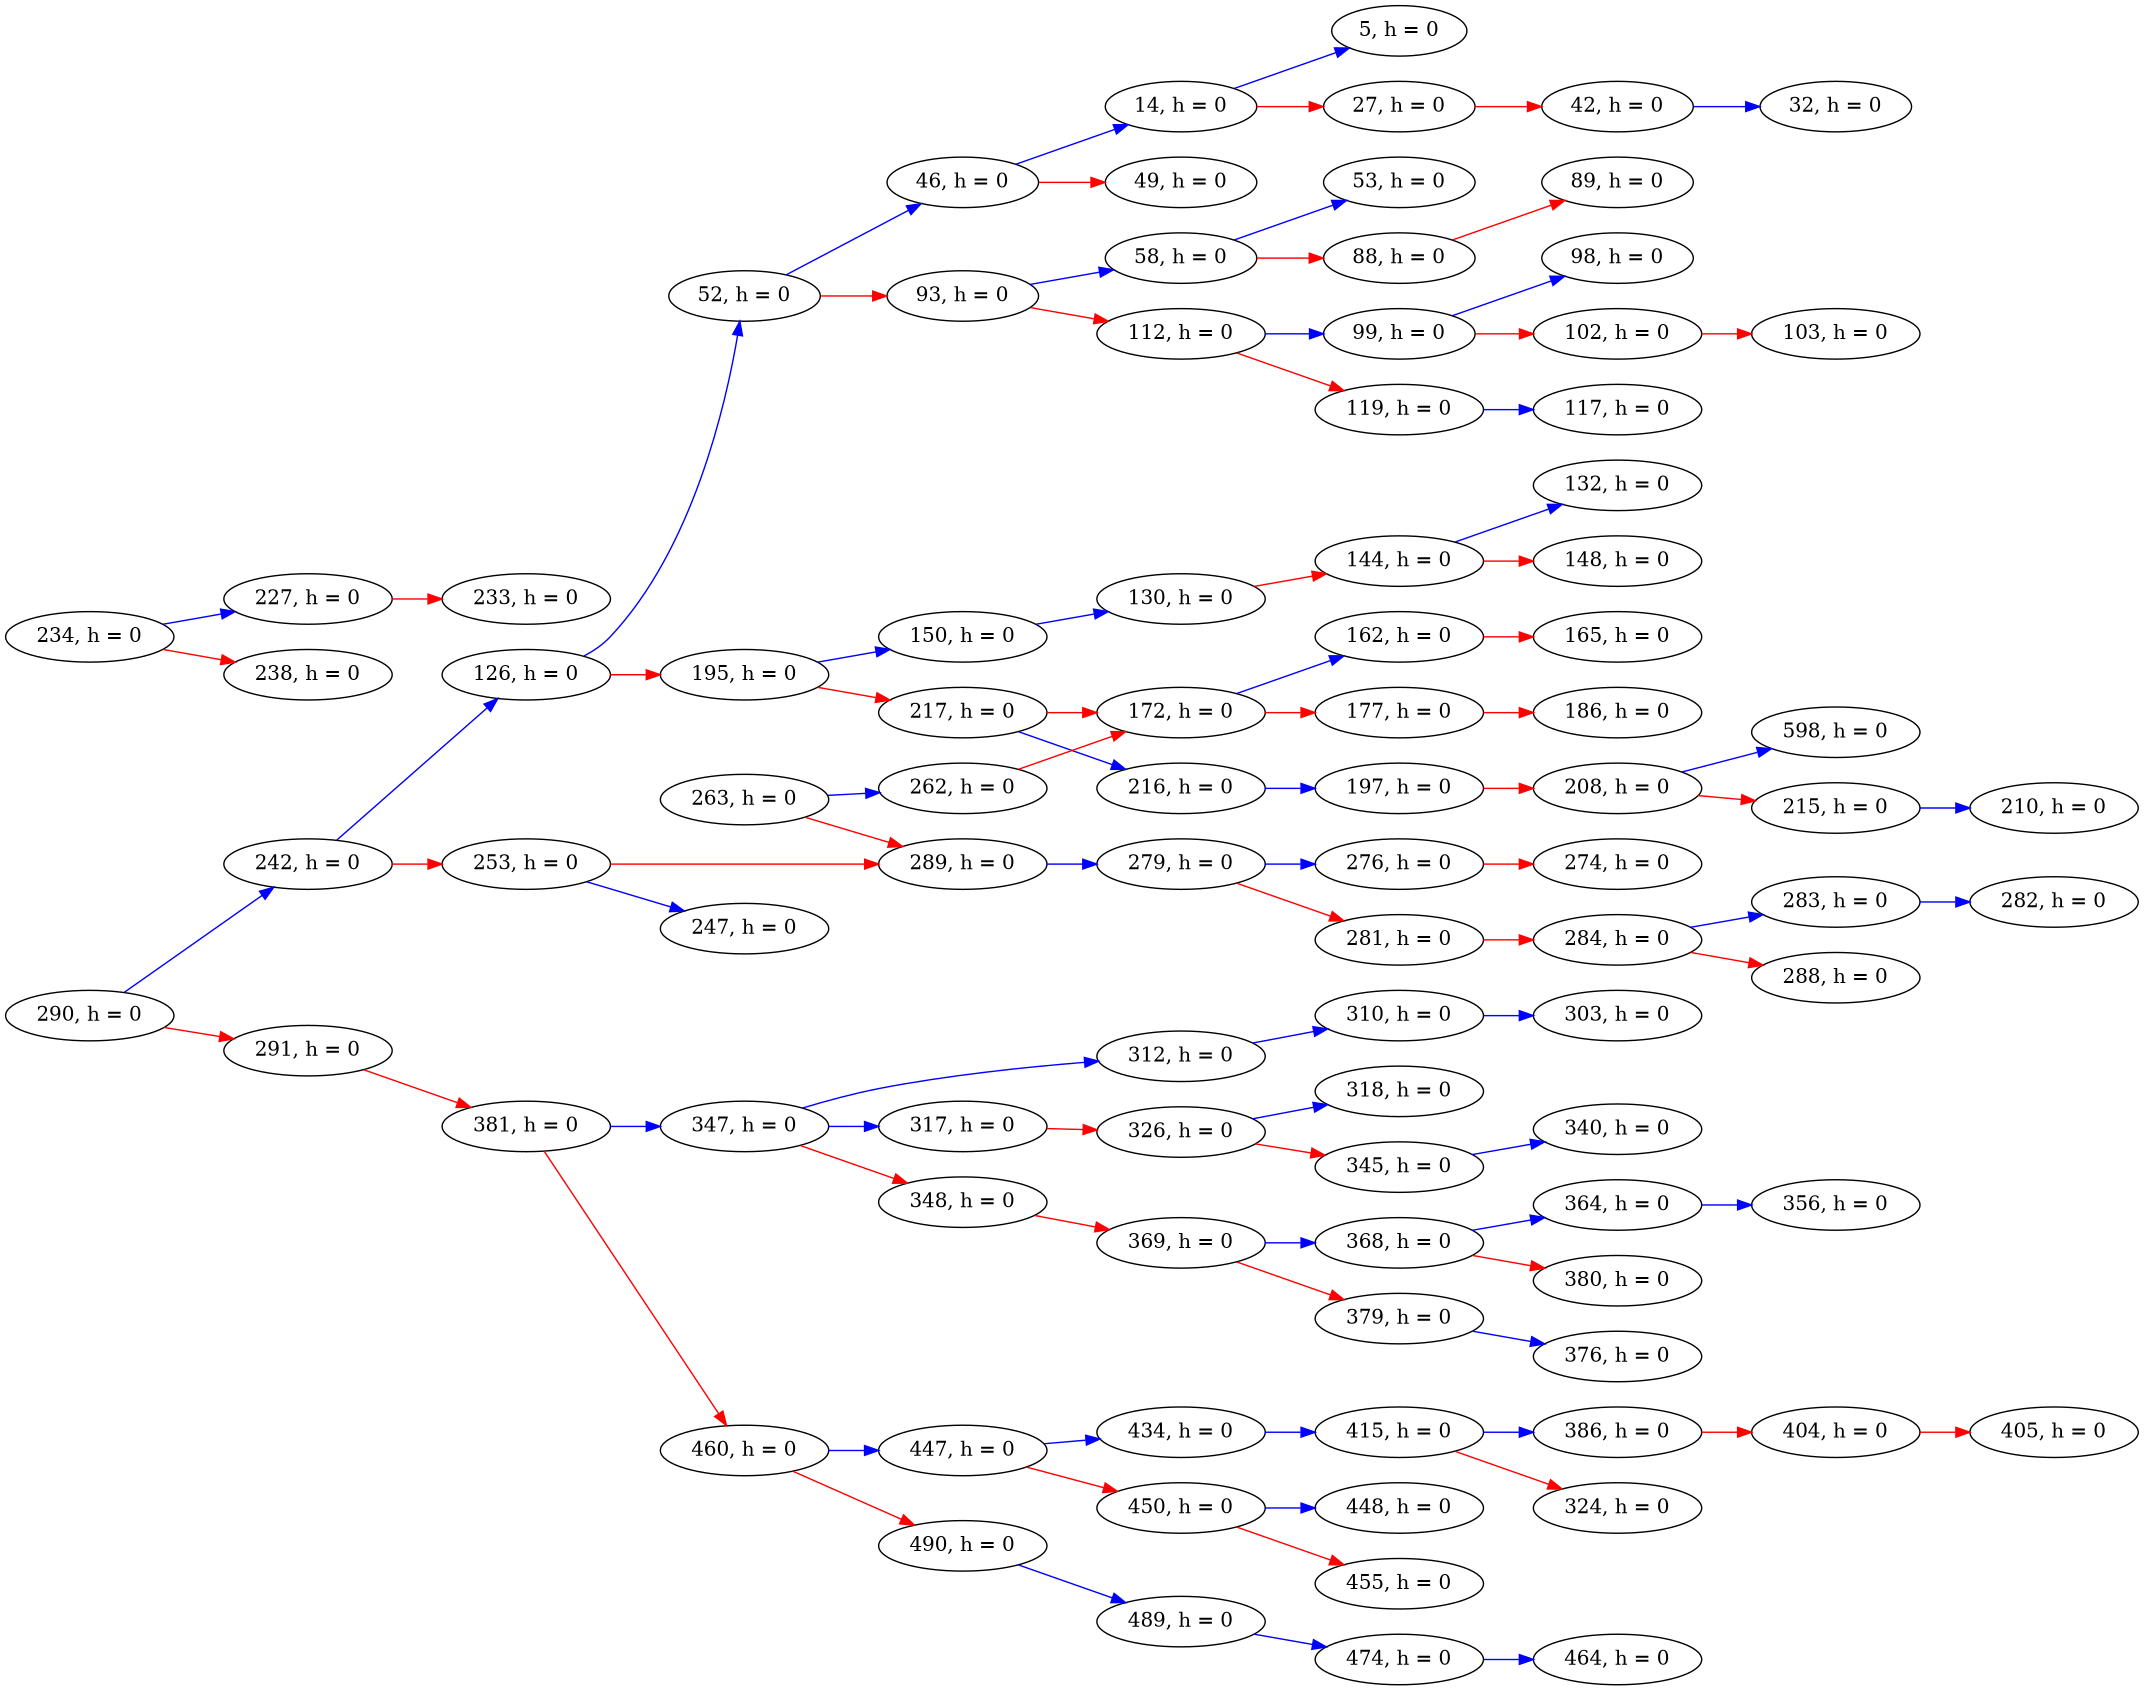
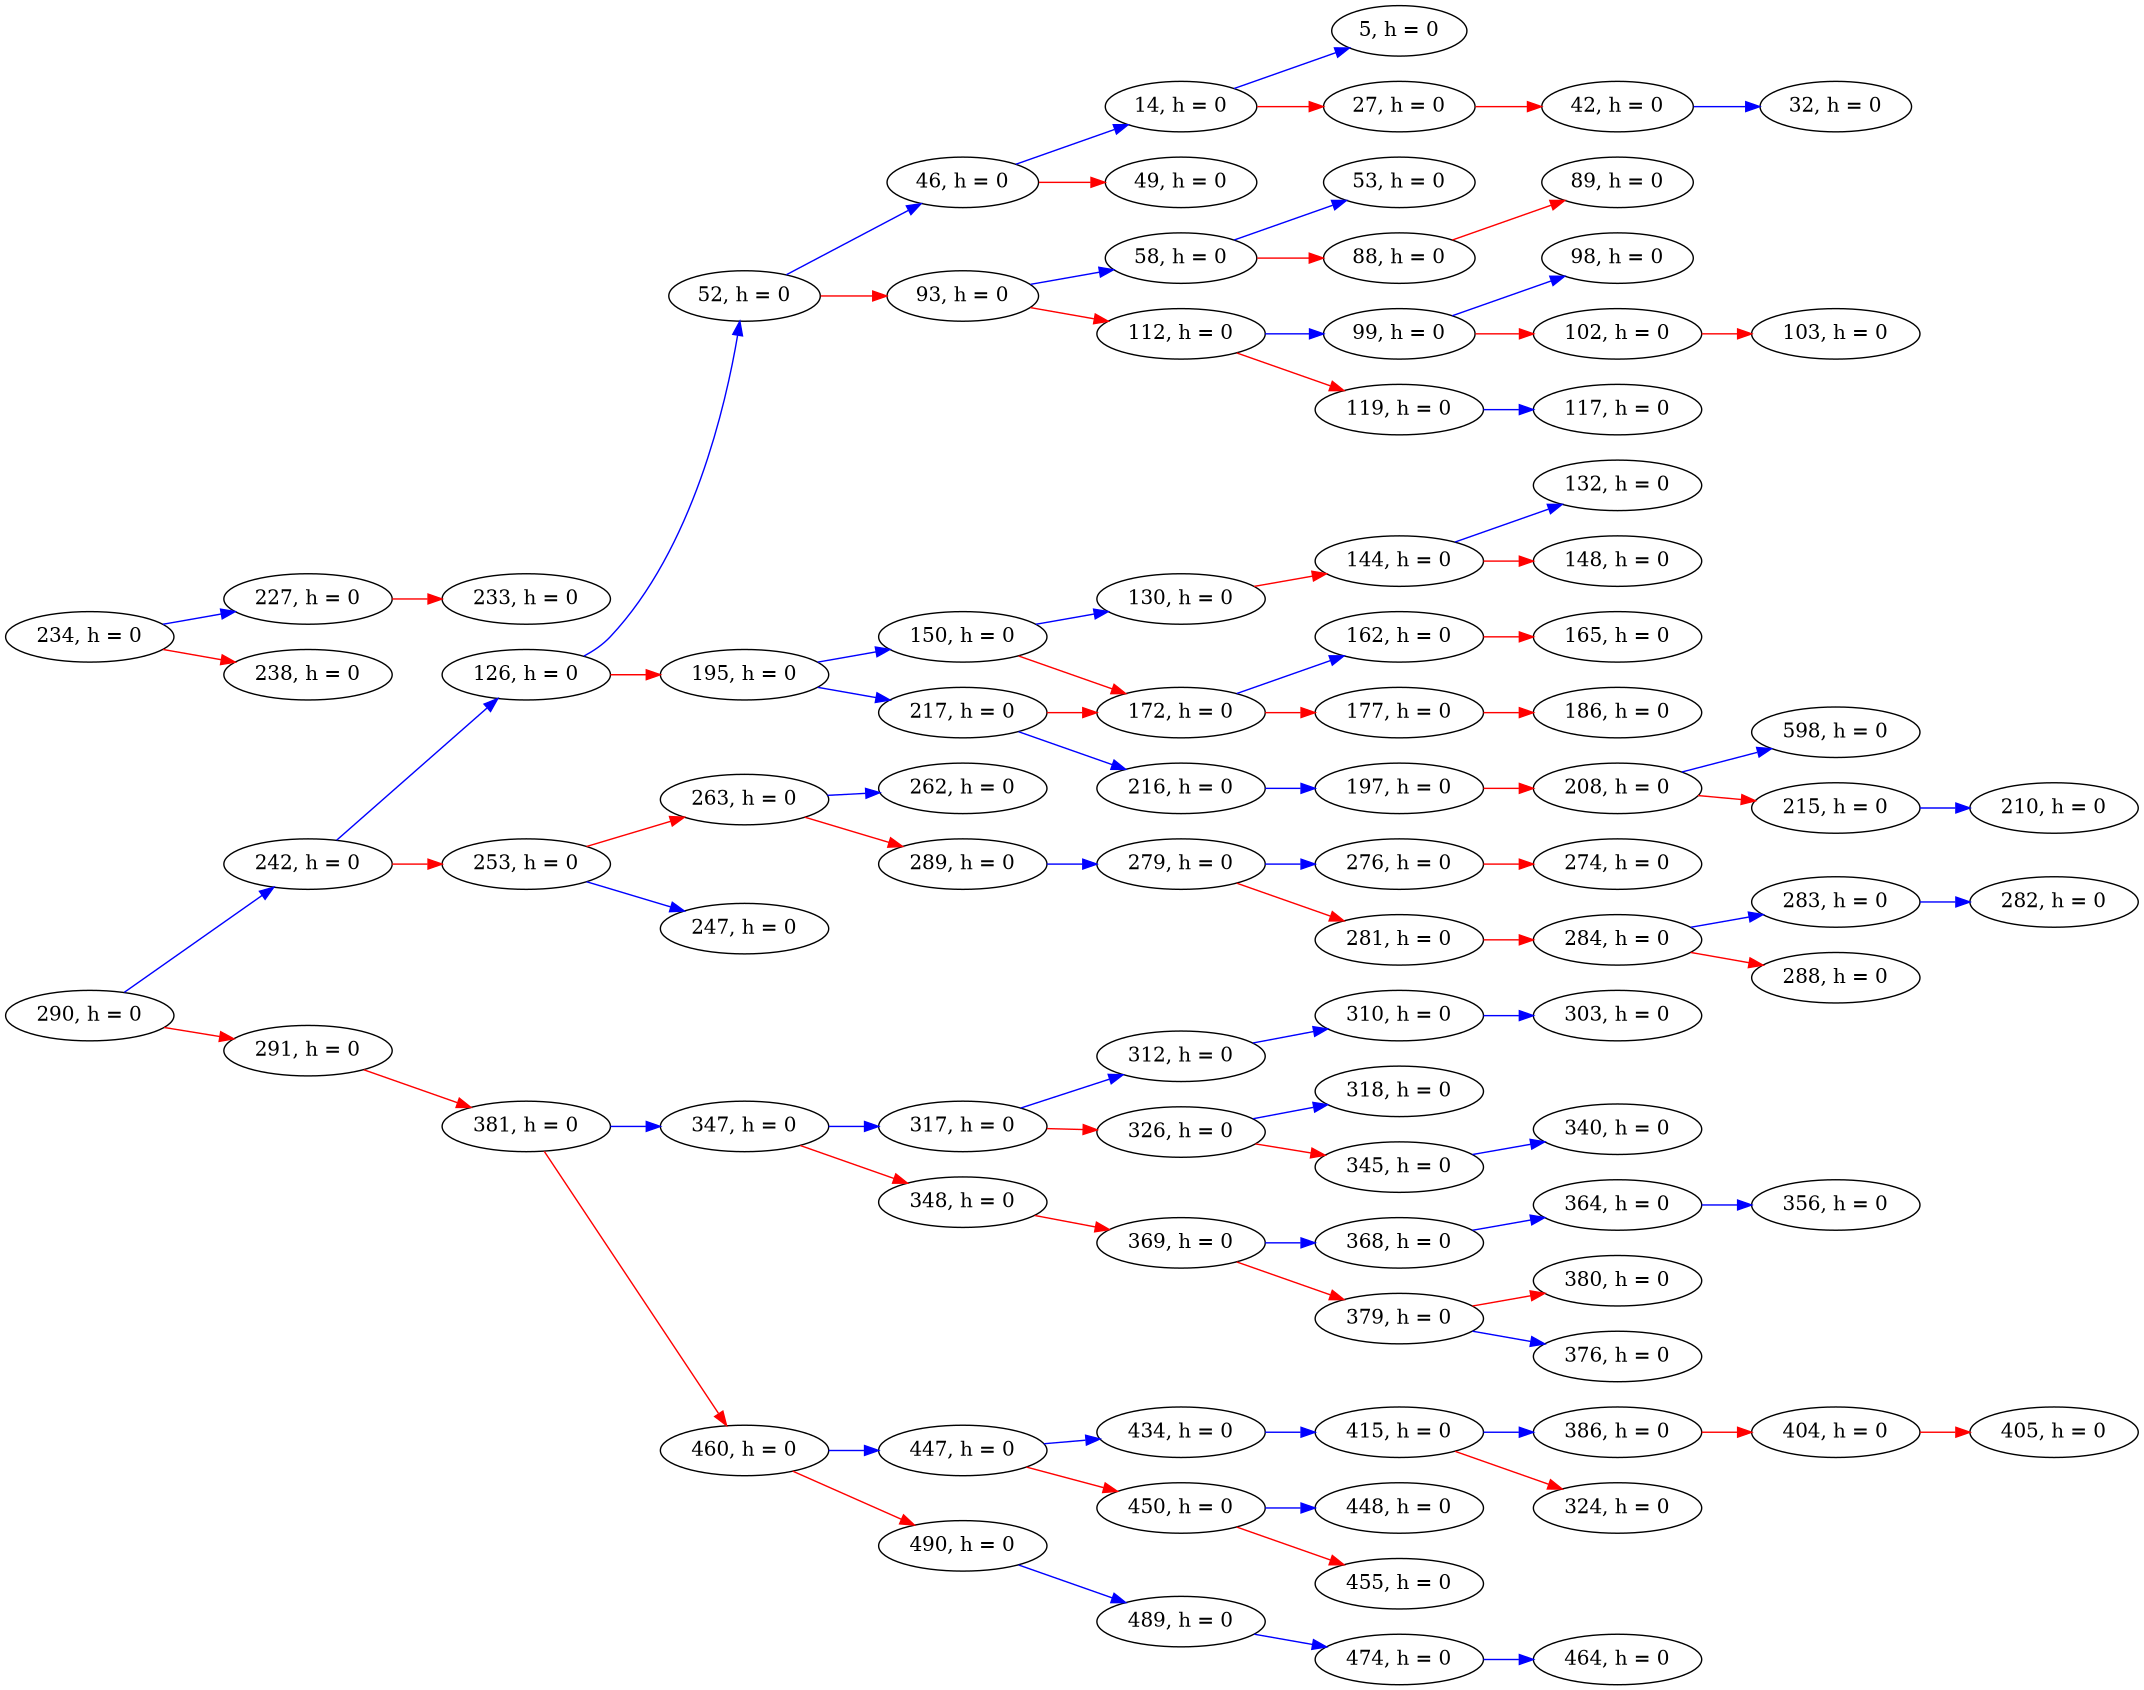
(847, 692) -> (847, 692)
(1058, 755) -> (1065, 672)
(737, 864) -> (629, 834)
(942, 1078) -> (1065, 1094)
(1502, 1261) -> (1502, 1301)
